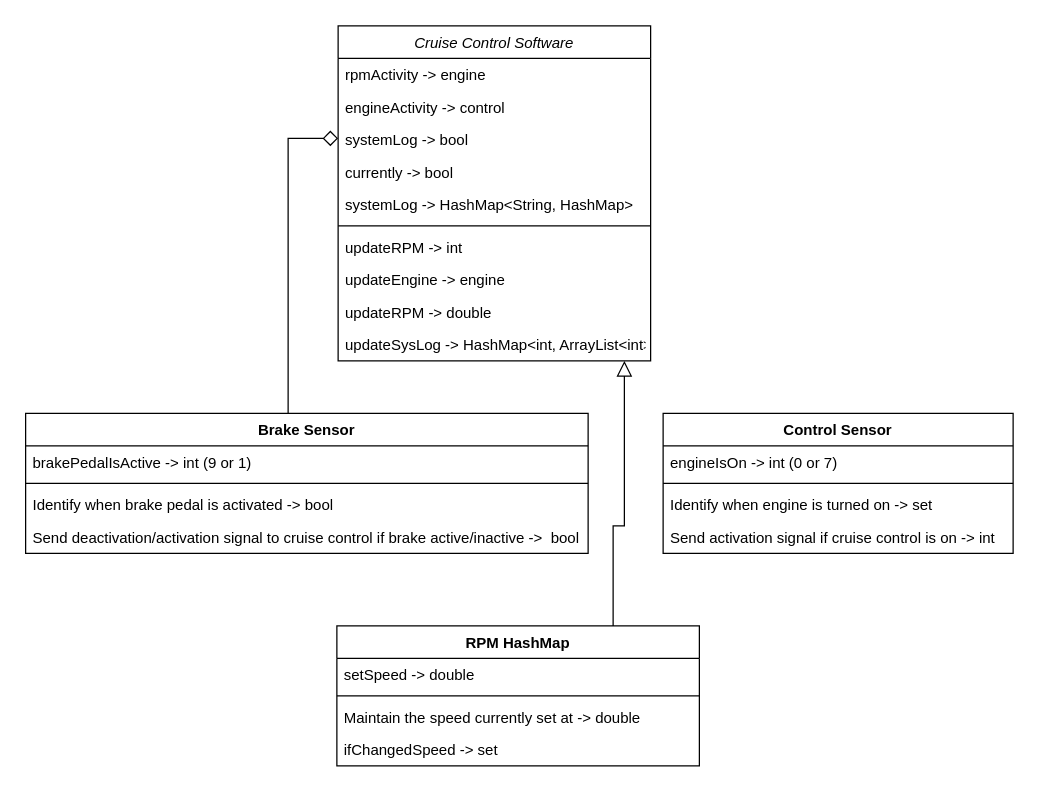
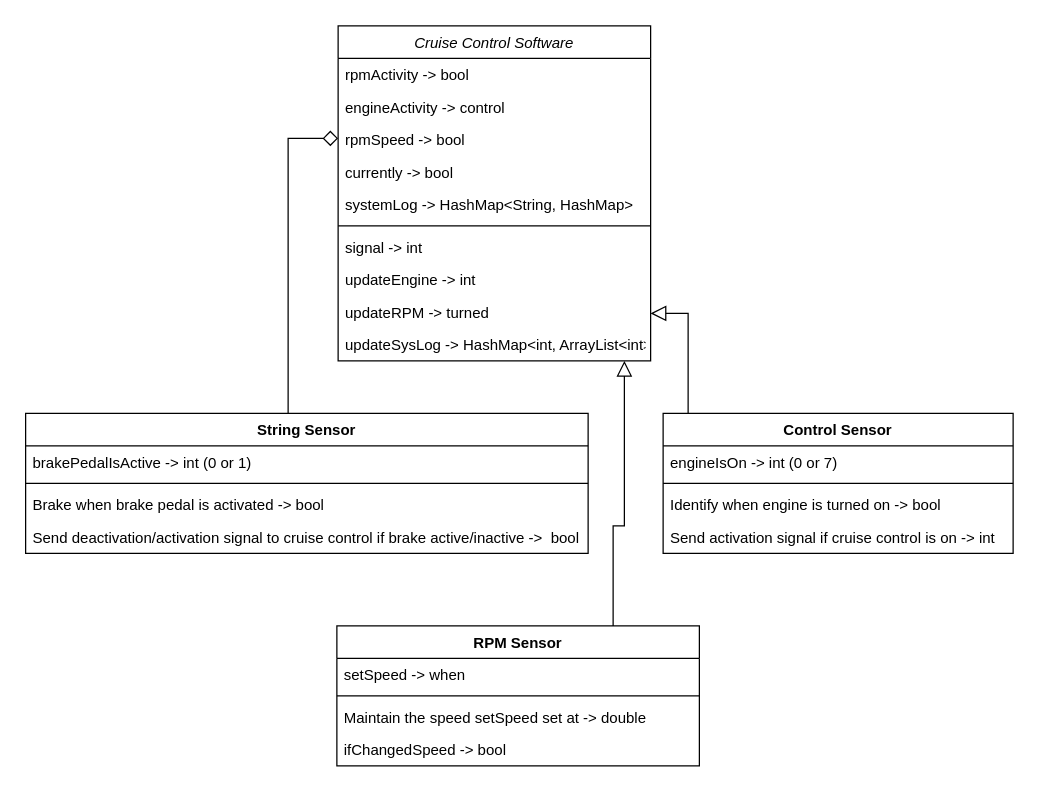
(423, 75) -> (415, 75)
(411, 140) -> (406, 140)
(406, 248) -> (390, 248)
(430, 280) -> (417, 280)
(419, 313) -> (421, 313)
none -> (688, 352)
(306, 430) -> (306, 430)
(160, 463) -> (160, 463)
(202, 505) -> (192, 505)
(819, 505) -> (821, 505)
(518, 643) -> (518, 643)
(414, 675) -> (407, 675)
(511, 718) -> (509, 718)
(426, 750) -> (428, 750)
